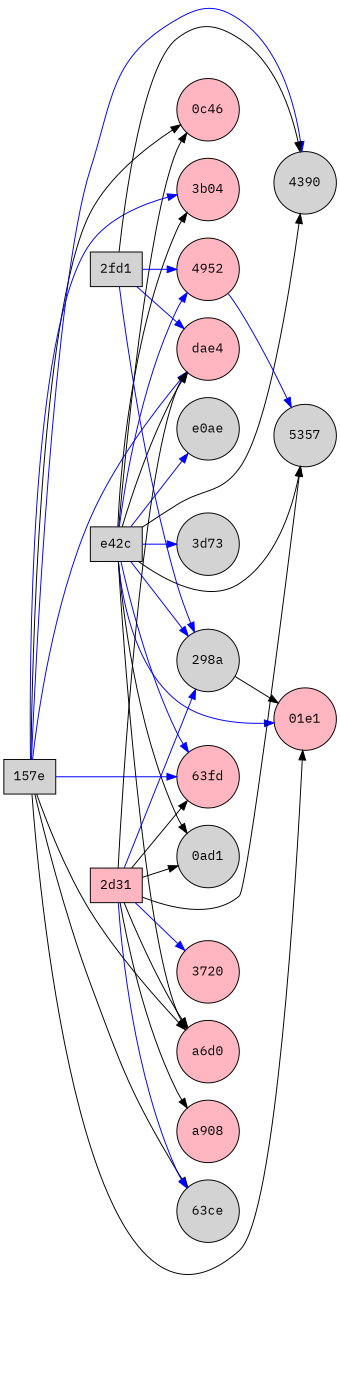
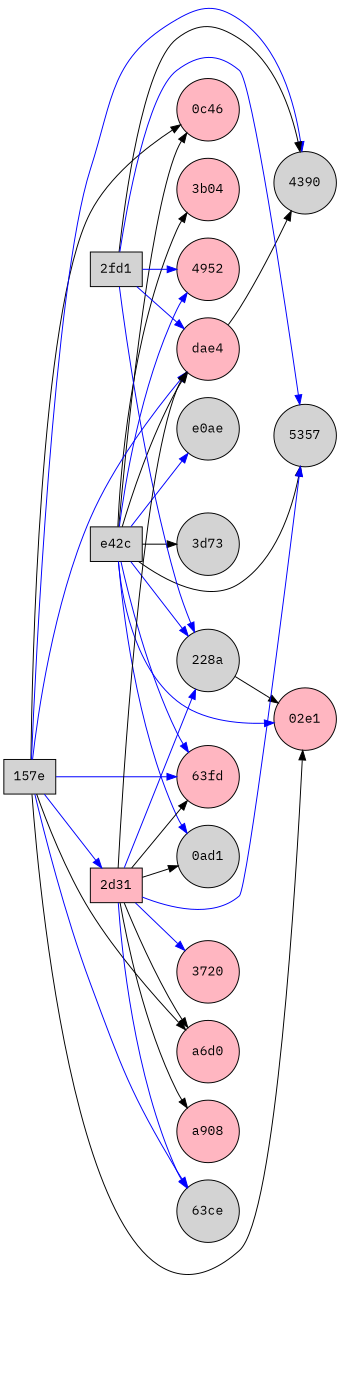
(260, 345) -> (250, 103)
(265, 404) -> (260, 274)
(41, 452) -> (70, 827)
(155, 544) -> (155, 544)
(208, 660) -> (208, 660)
(139, 696) -> (139, 696)
(305, 719) -> (305, 719)
(265, 737) -> (265, 737)
(138, 793) -> none
(94, 992) -> (94, 992)
